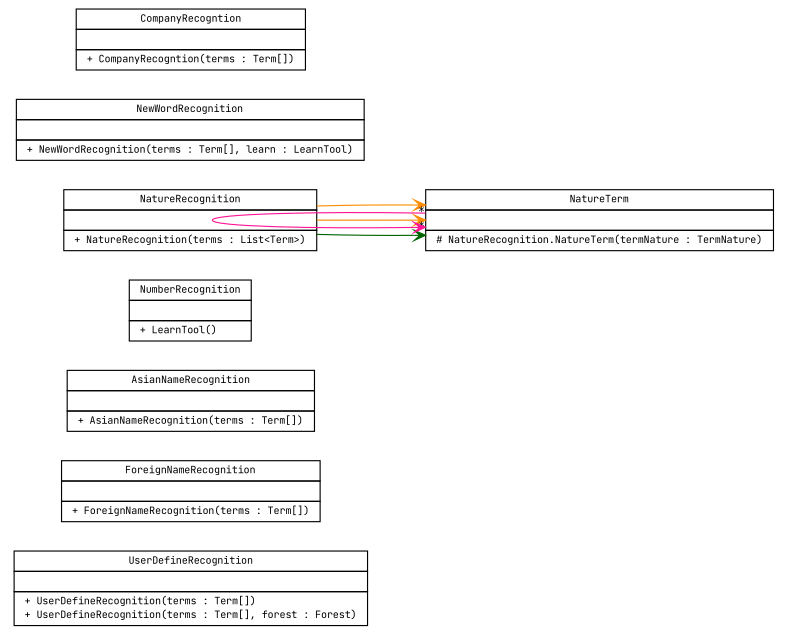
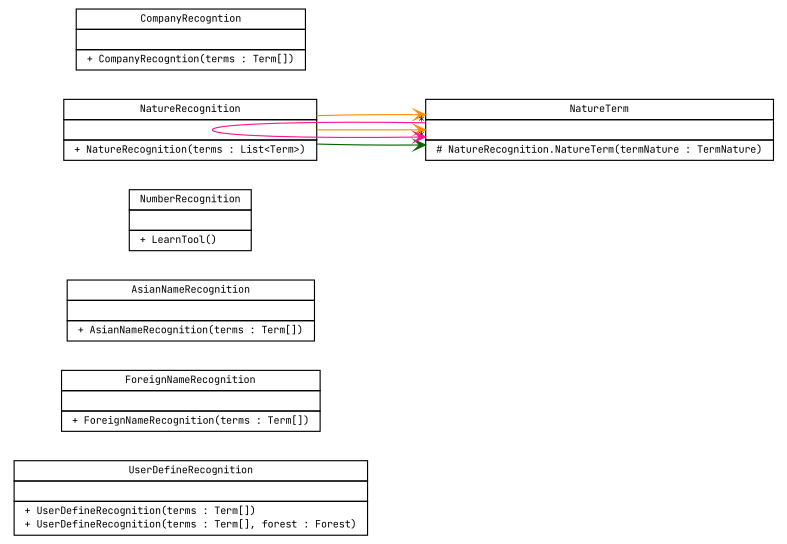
(190, 130) -> none
